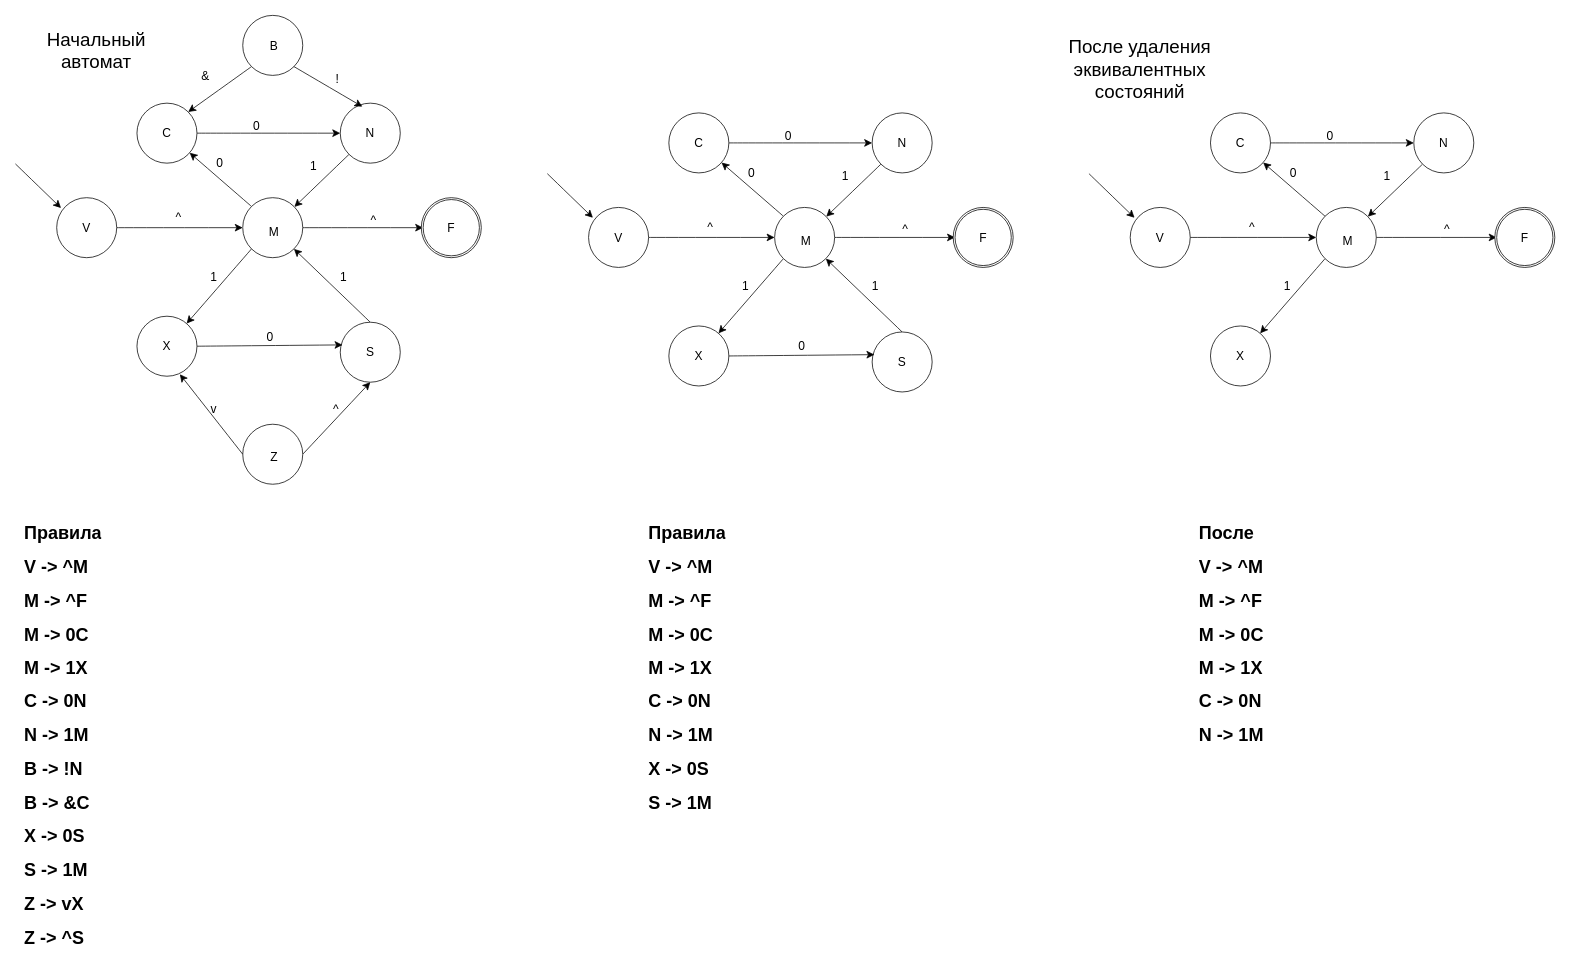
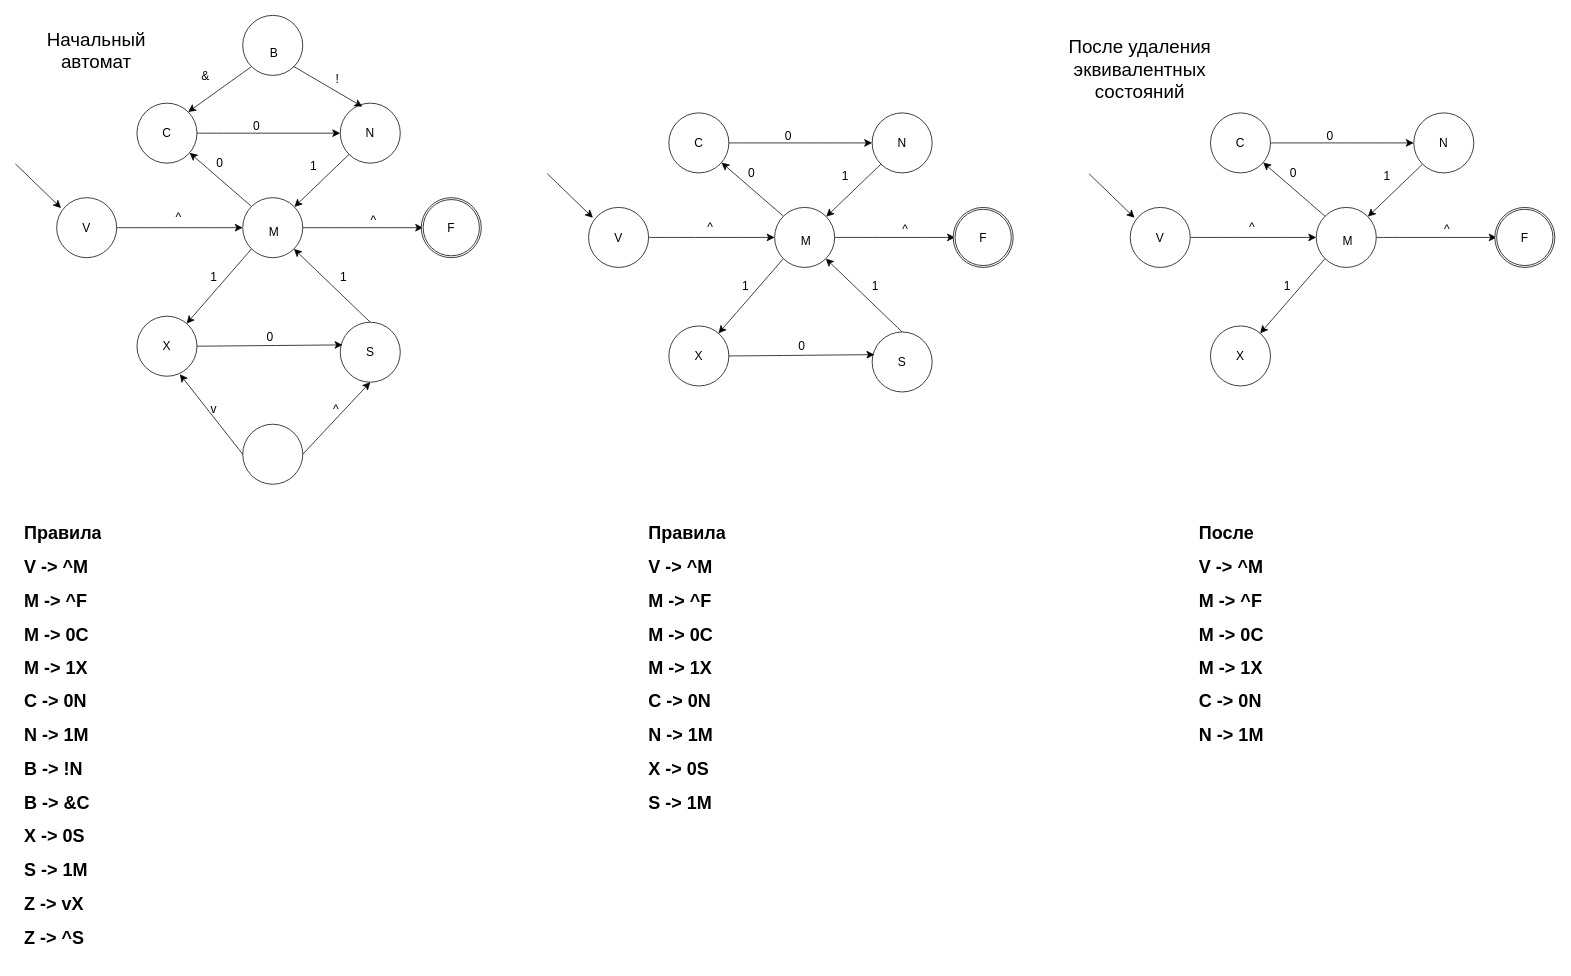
(274, 45) -> (274, 53)
(274, 457) -> none
